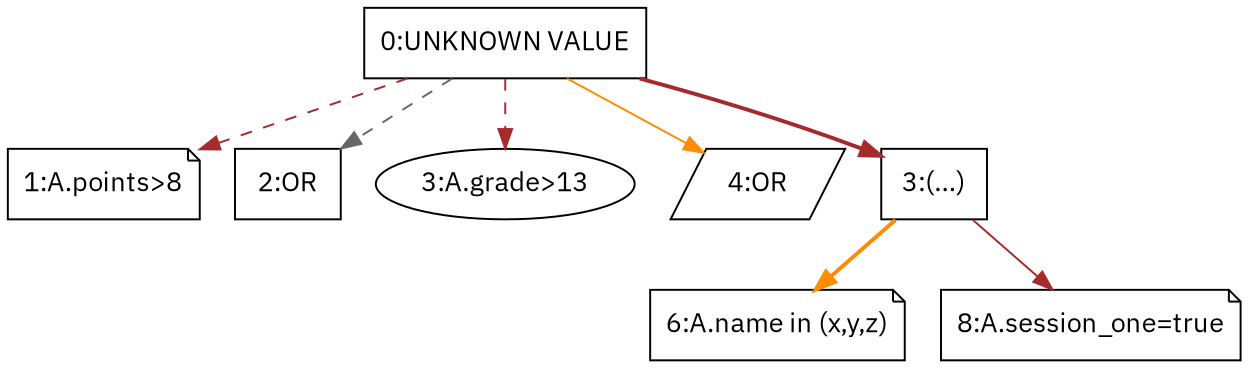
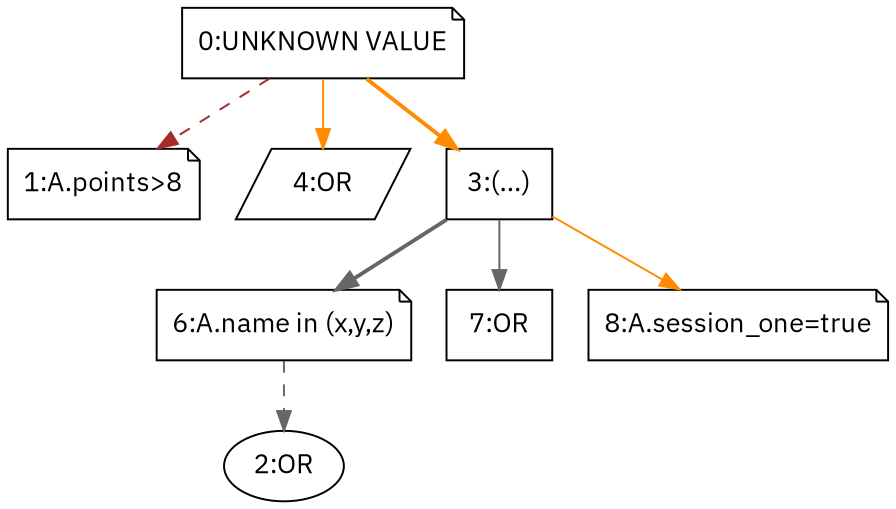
(505, 43) -> (323, 43)
(405, 108) -> (284, 386)
(752, 111) -> (403, 108)
(288, 184) -> (284, 466)
(505, 184) -> none
(863, 248) -> (400, 249)
(1005, 248) -> (607, 248)
none -> (499, 325)
